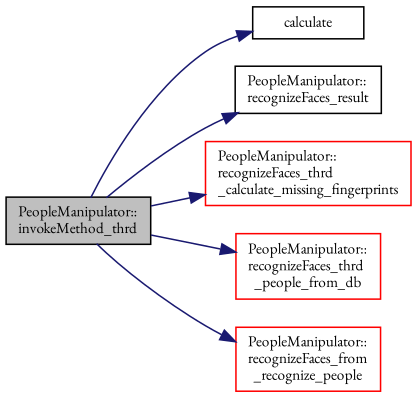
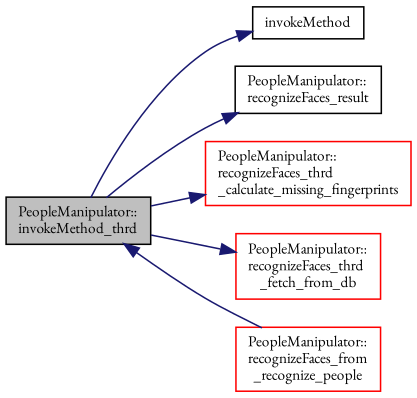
(308, 23) -> (308, 23)
(308, 266) -> (308, 266)
(156, 293) -> (197, 293)
